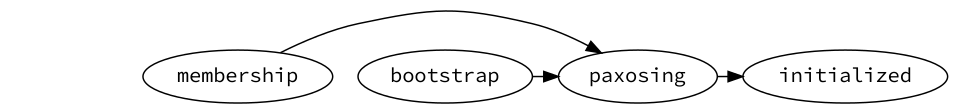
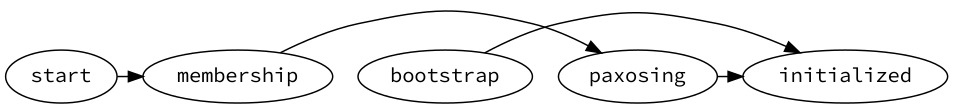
none -> (61, 77)
(538, 77) -> (634, 13)
